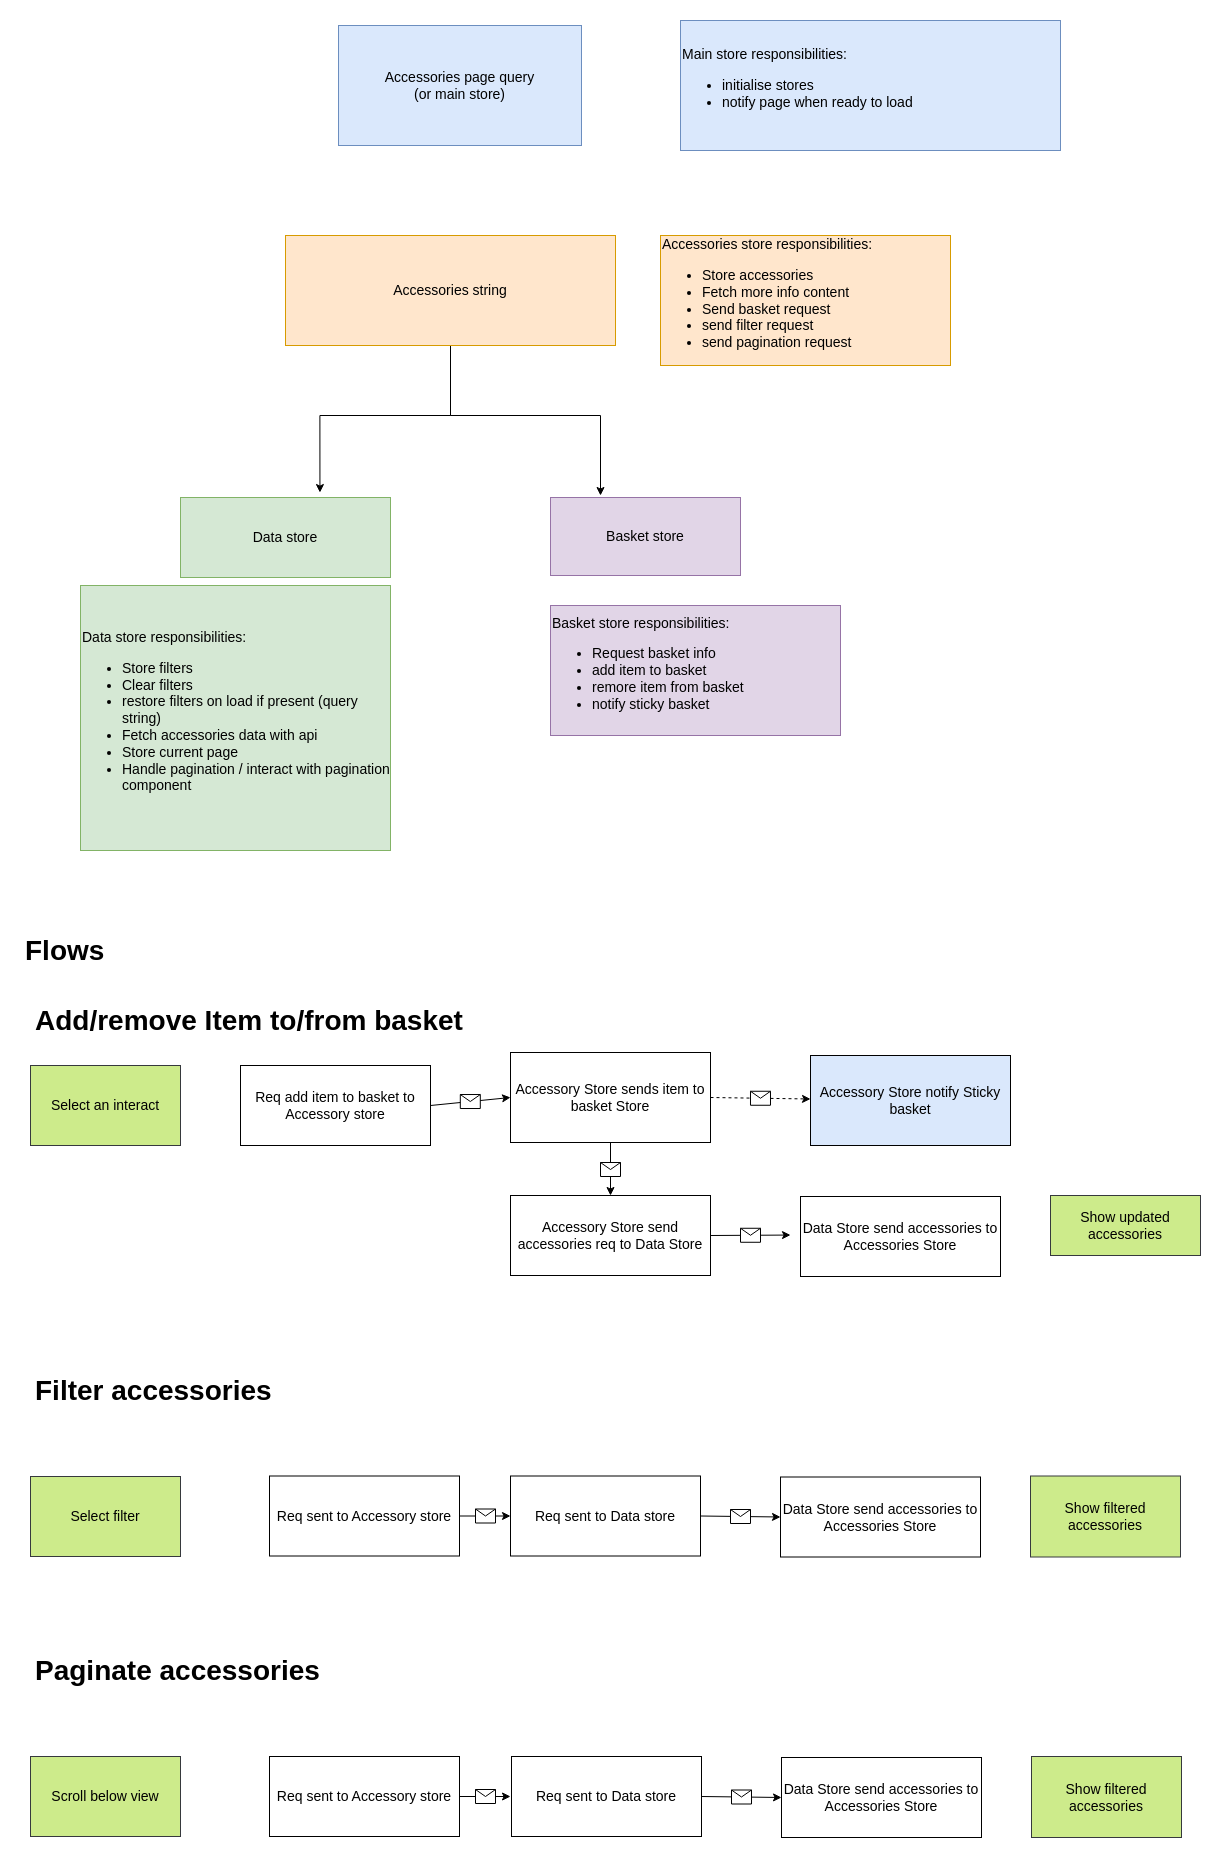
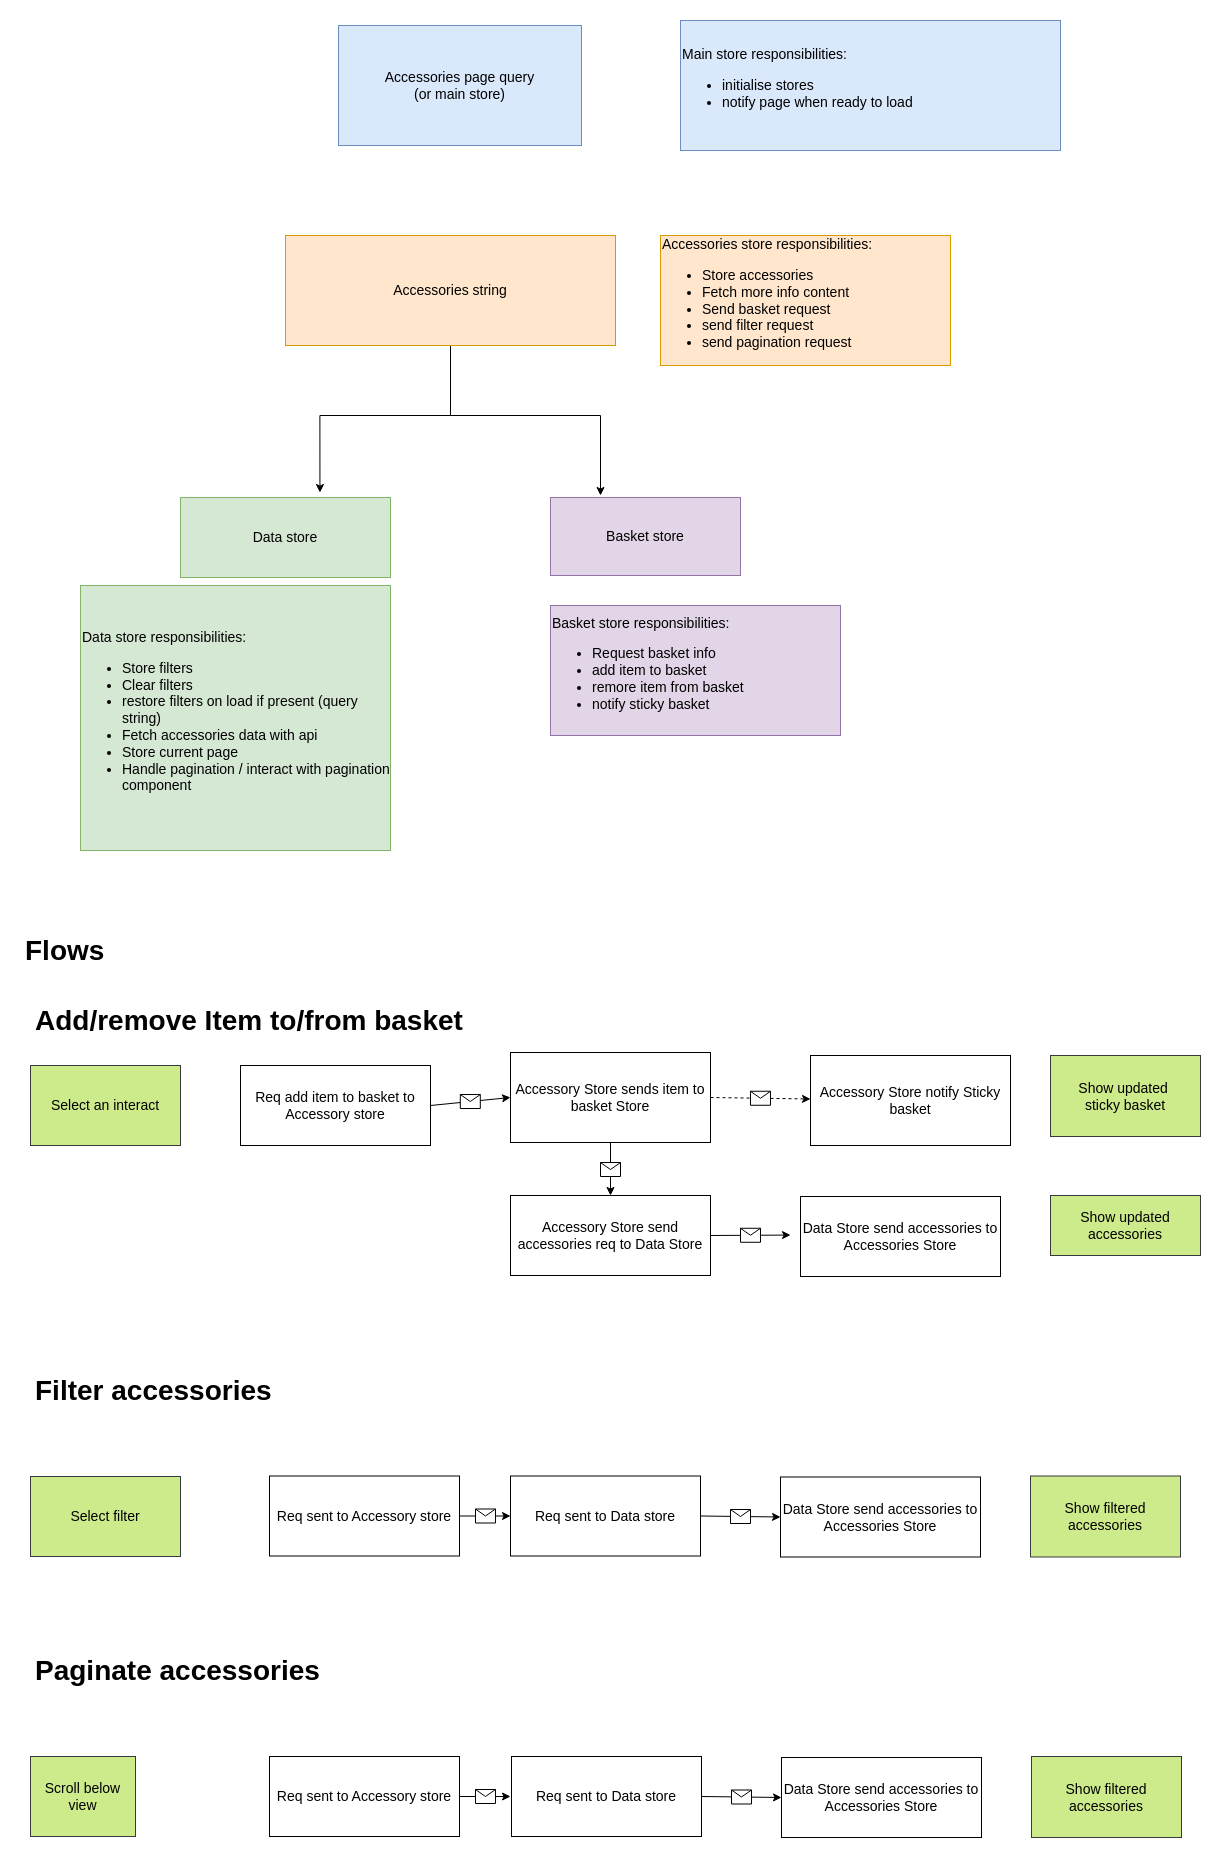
none -> (1126, 1096)
(911, 1101) -> (911, 1101)
(106, 1797) -> (83, 1797)
